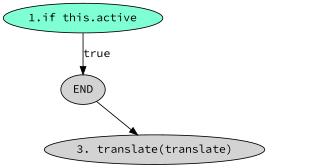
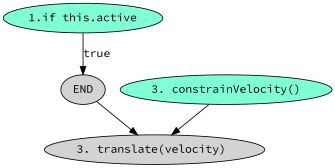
none -> (226, 90)
(155, 150) -> (155, 150)
